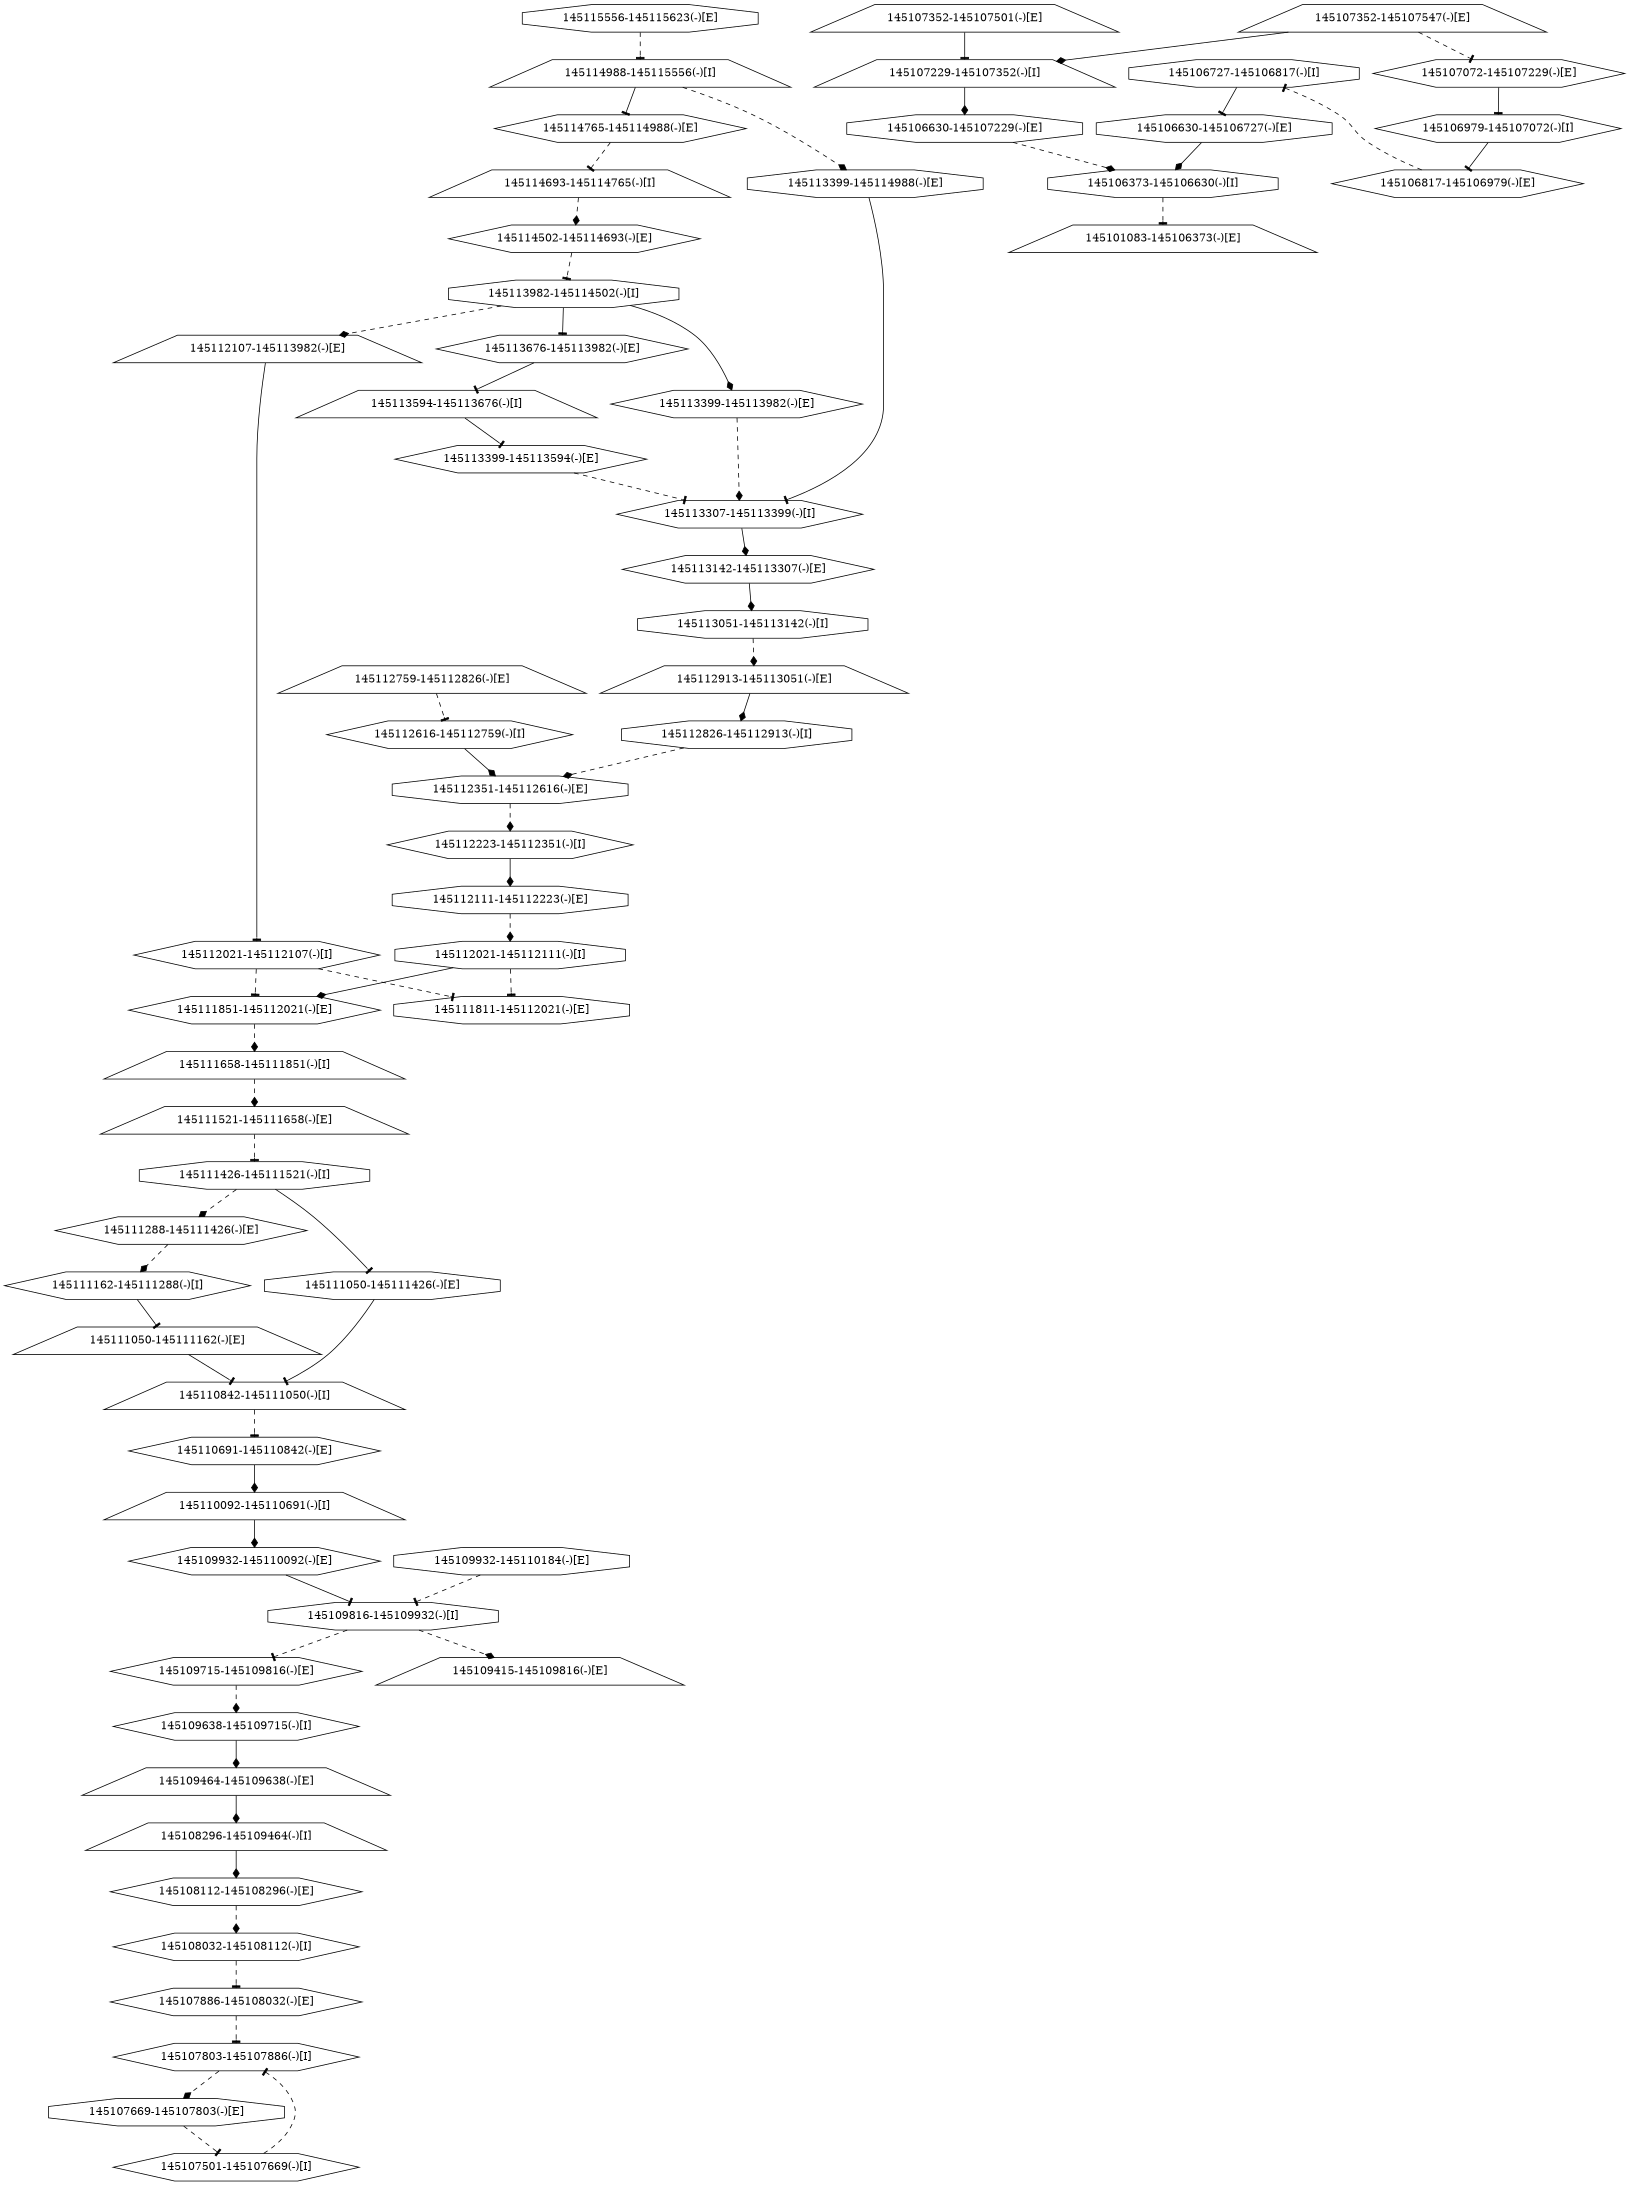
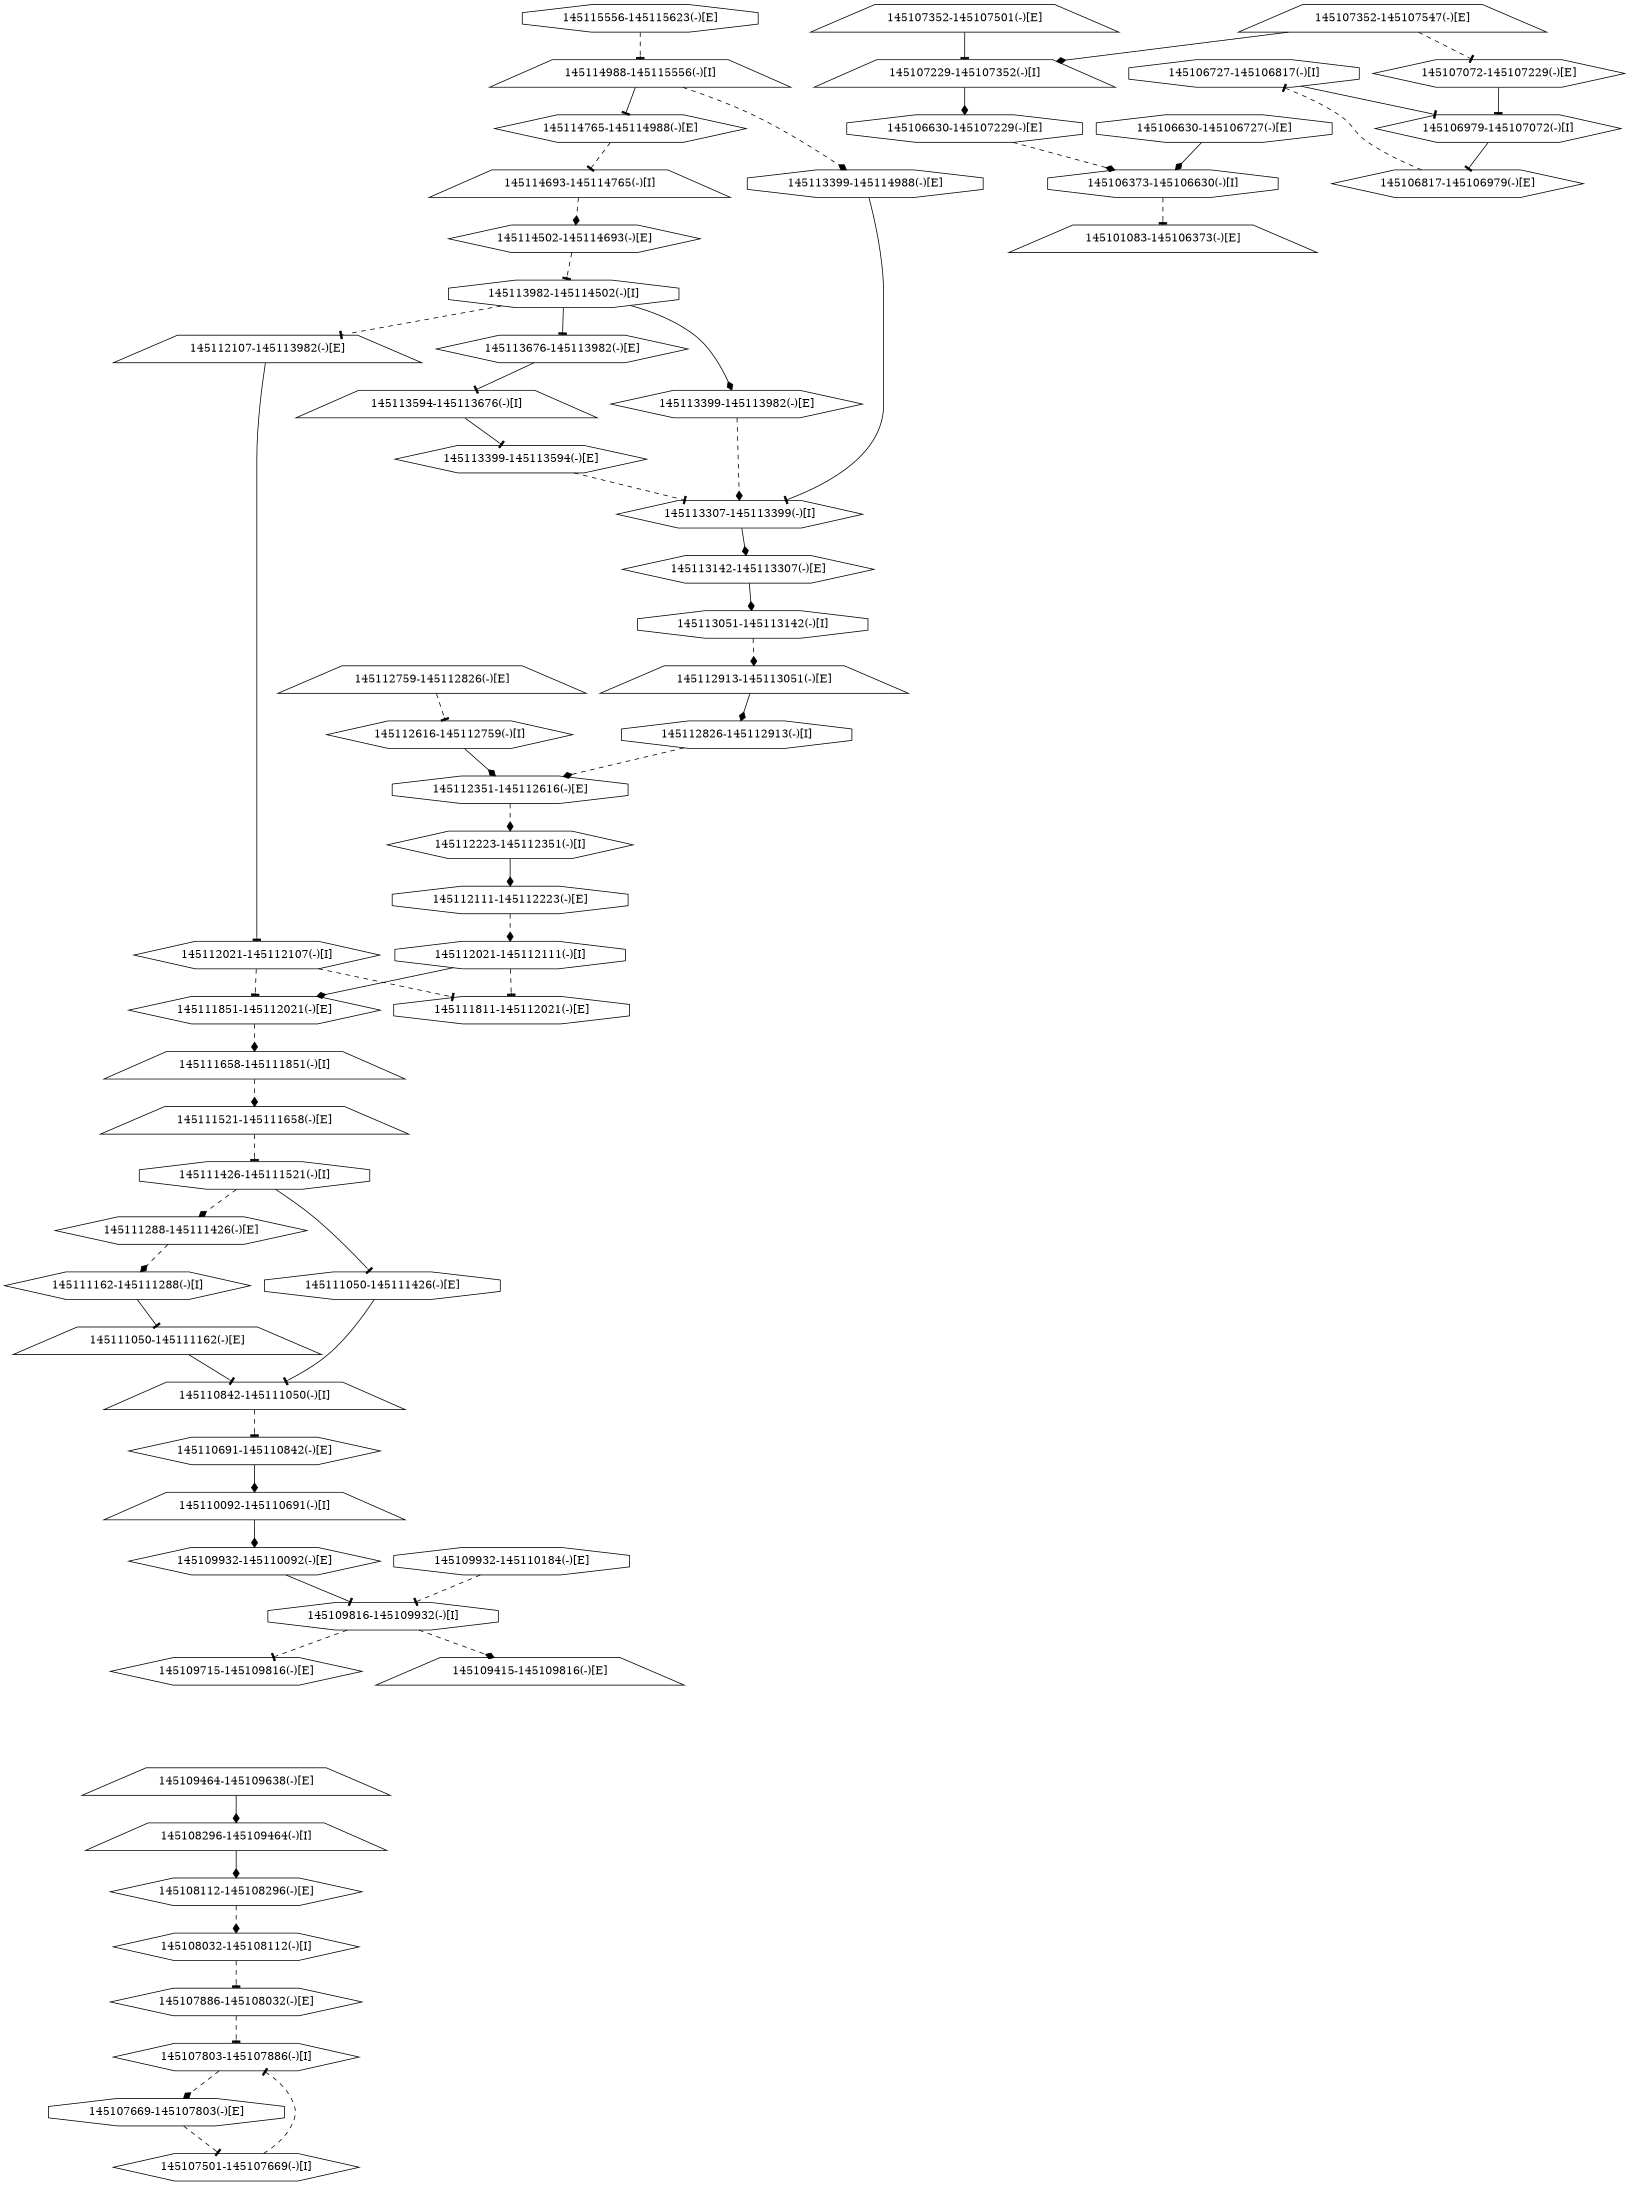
(1230, 99) -> (1367, 100)
(425, 320) -> (425, 320)
(236, 1726) -> none
